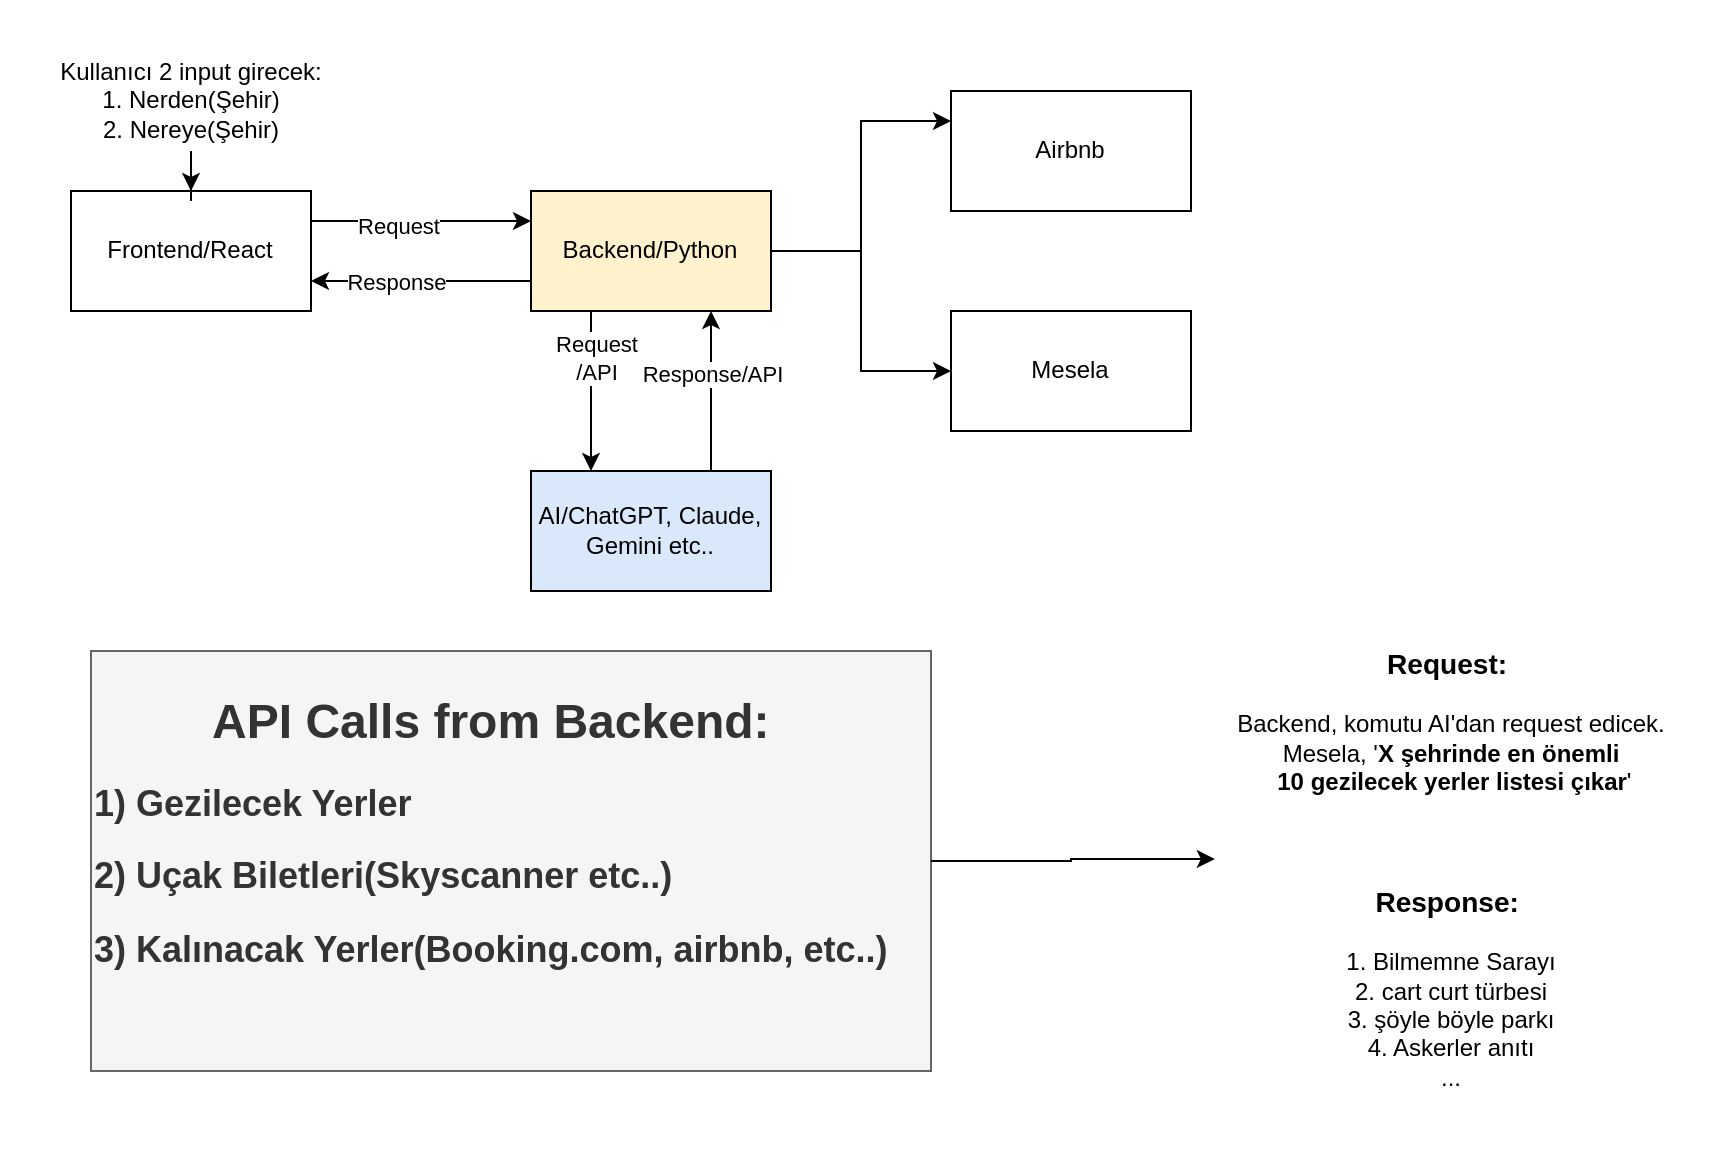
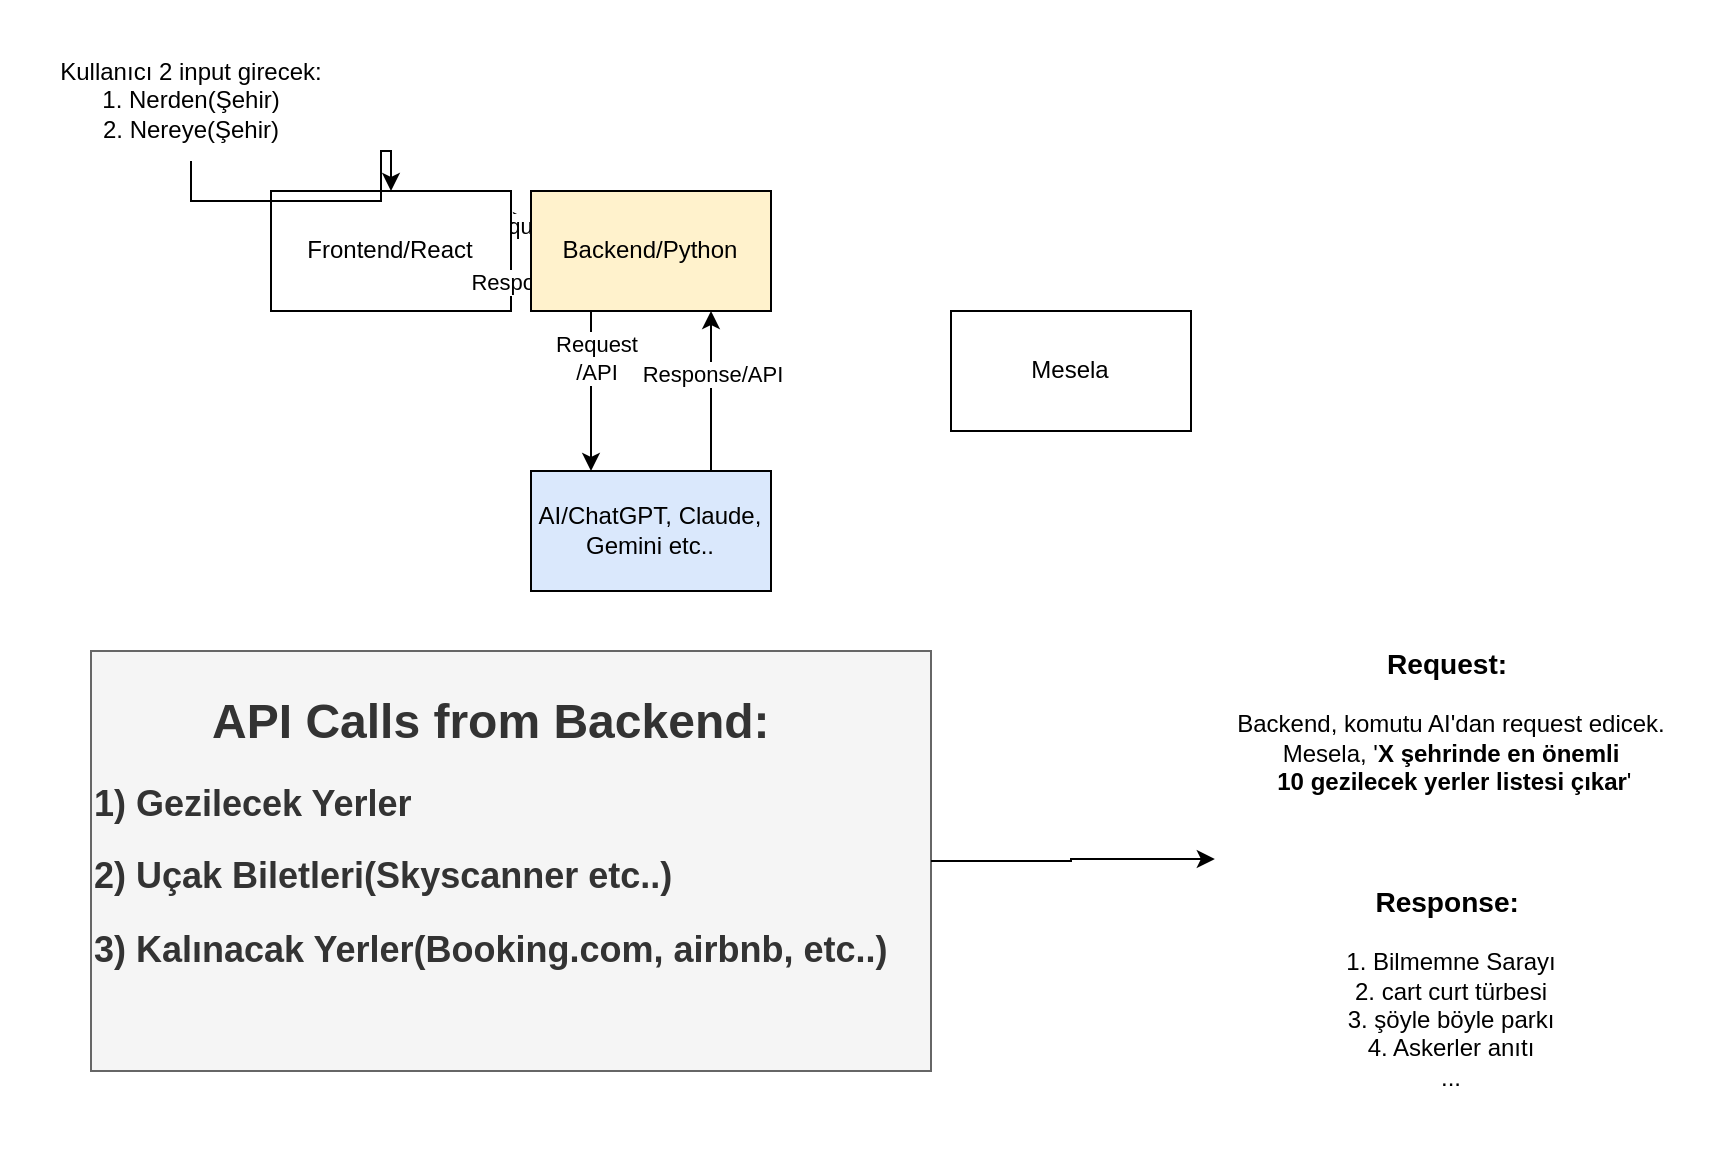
(861, 146) -> none
(1071, 151) -> none
(191, 251) -> (391, 251)
(861, 351) -> none
